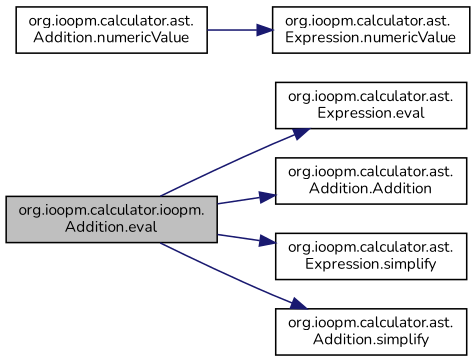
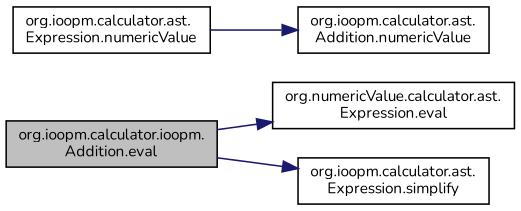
(232, 30) -> (246, 30)
(371, 106) -> (394, 106)
(371, 181) -> none
(371, 332) -> none
